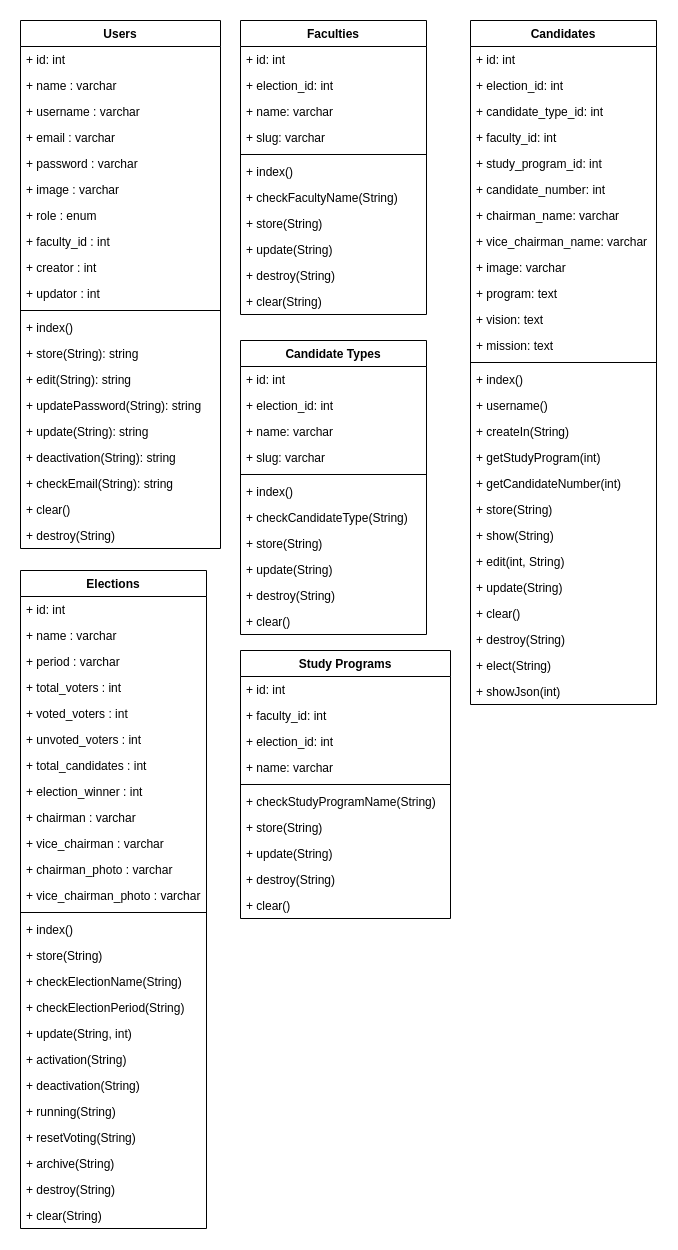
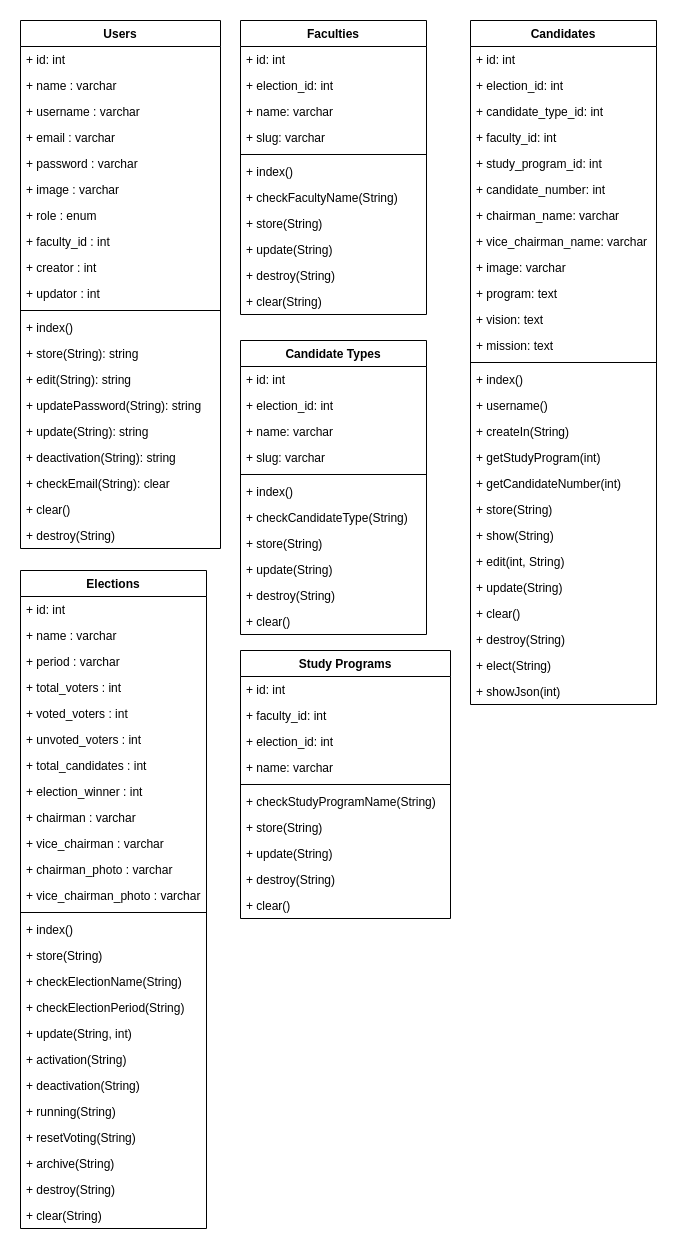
(109, 484) -> (106, 484)
